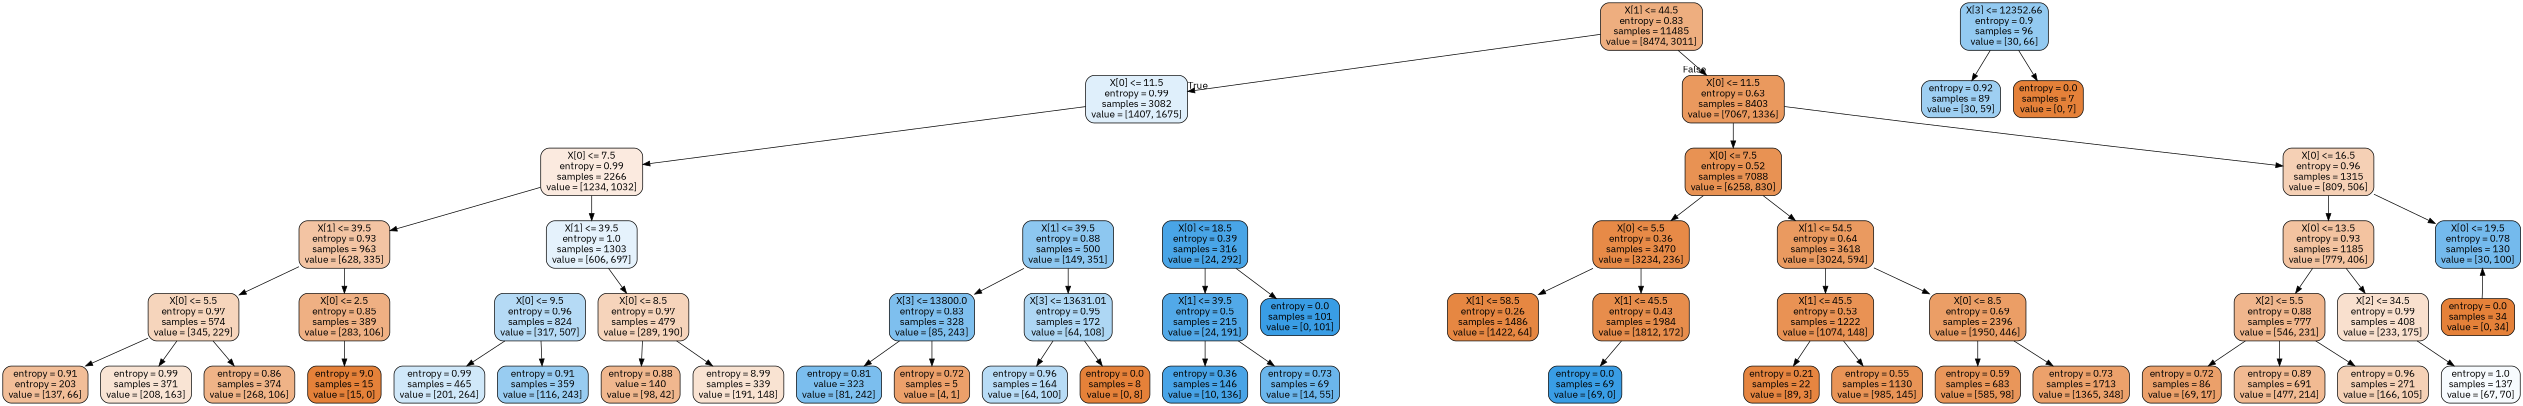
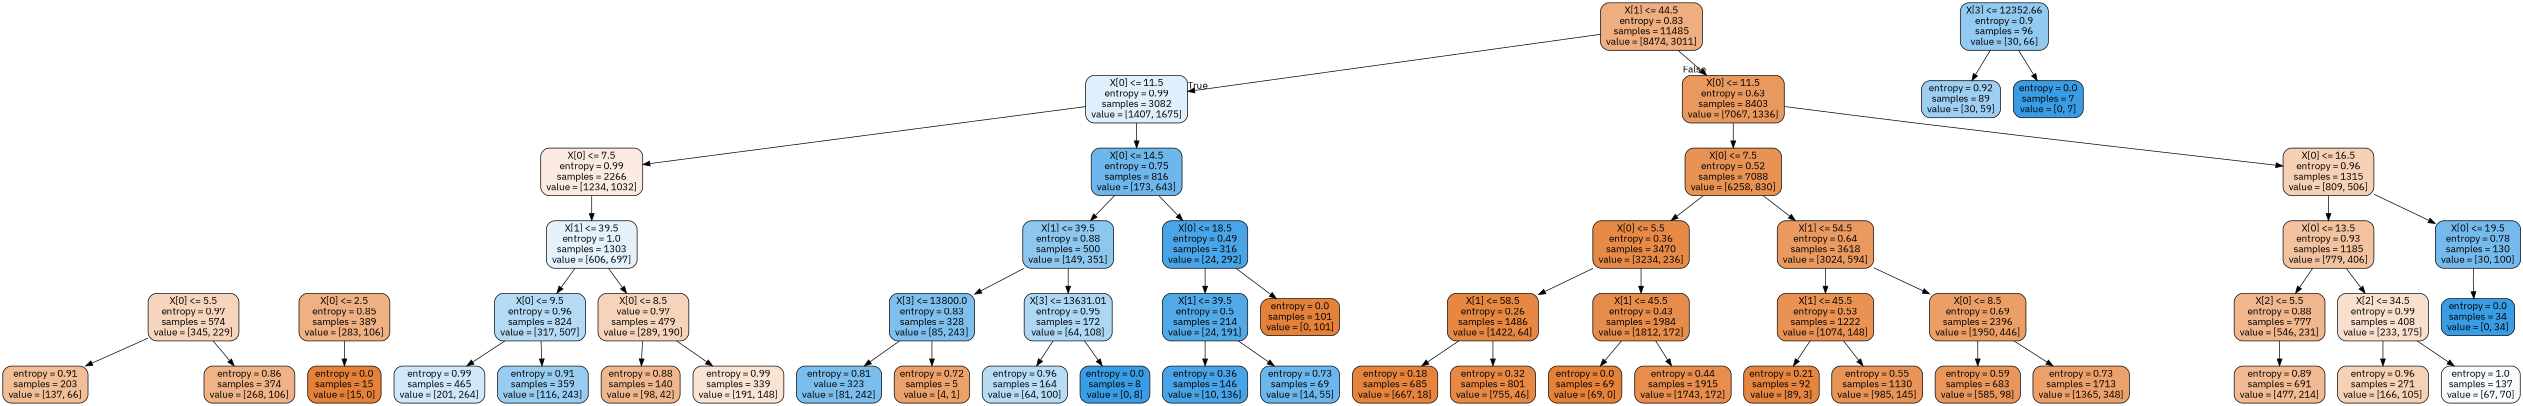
(2048, 99) -> (2048, 99)
none -> (1137, 172)
(344, 245) -> none
(1205, 245) -> (1205, 245)
none -> (568, 278)
(2483, 287) -> (2473, 280)
(643, 317) -> (643, 317)
(1205, 317) -> (1205, 317)
(1300, 317) -> (1300, 317)
(2478, 317) -> (2478, 317)
(2332, 351) -> (2383, 350)
(45, 385) -> (45, 385)
(146, 385) -> none
(344, 385) -> (344, 385)
(641, 385) -> (641, 385)
(738, 385) -> (738, 385)
(1115, 385) -> (1115, 385)
none -> (1395, 385)
none -> (1493, 385)
(1585, 385) -> (1585, 385)
none -> (1683, 385)
(1781, 385) -> (1781, 385)
(2182, 385) -> none
